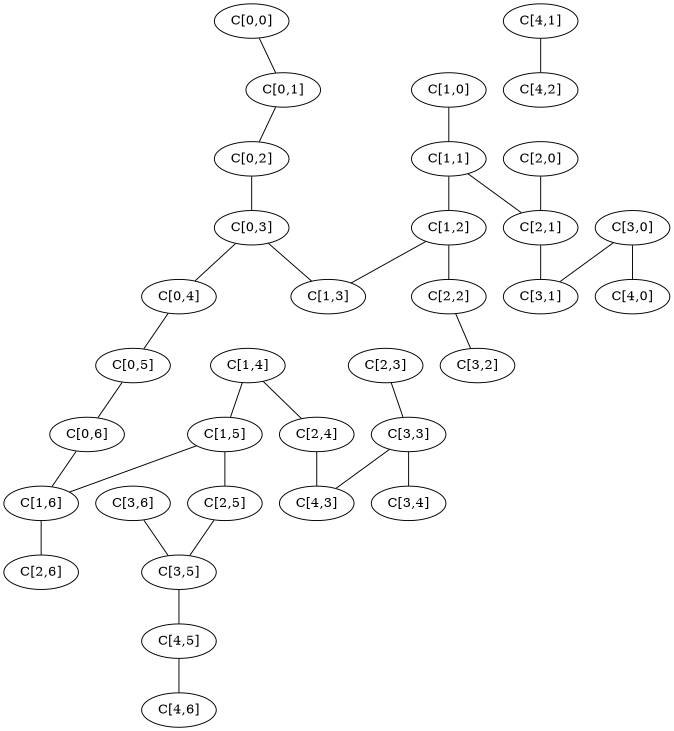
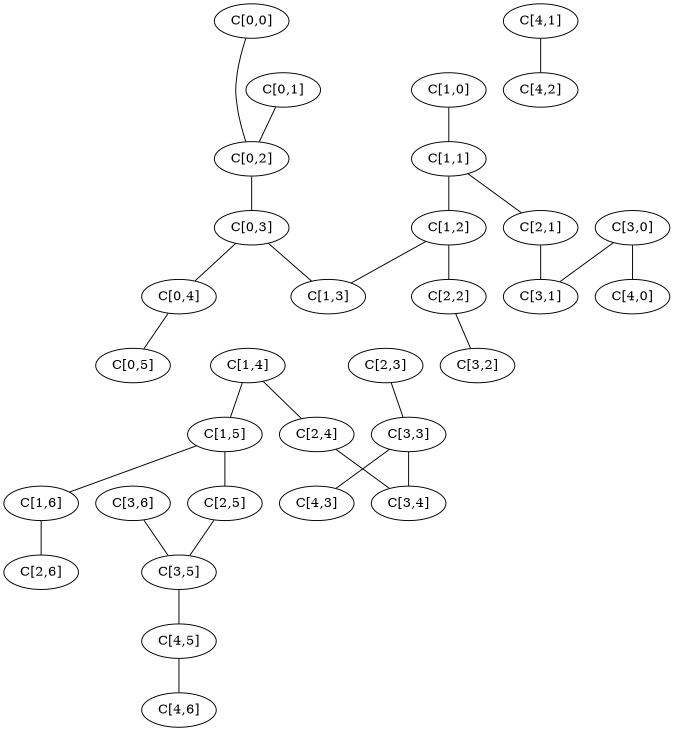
(267, 56) -> (236, 90)
(541, 159) -> none
(87, 434) -> none
(317, 469) -> (357, 465)
